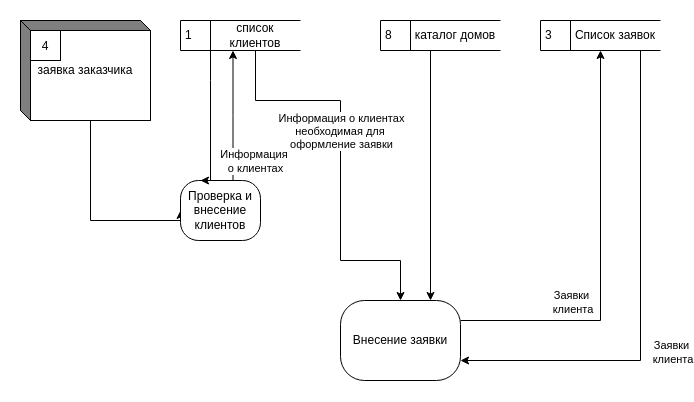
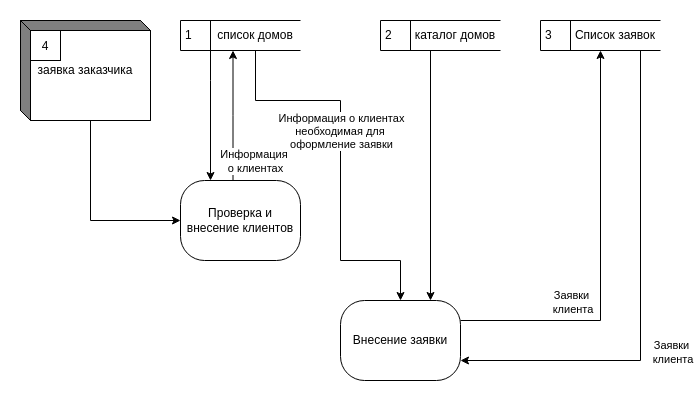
(256, 36) -> (256, 36)
(389, 36) -> (389, 36)
(221, 211) -> (241, 221)
